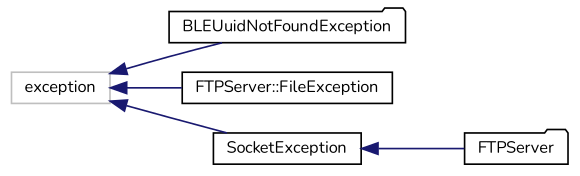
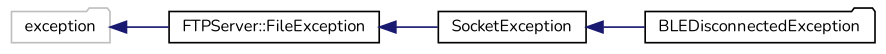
(287, 27) -> none
(61, 88) -> (61, 27)
(177, 119) -> (417, 27)
(516, 149) -> (760, 27)
